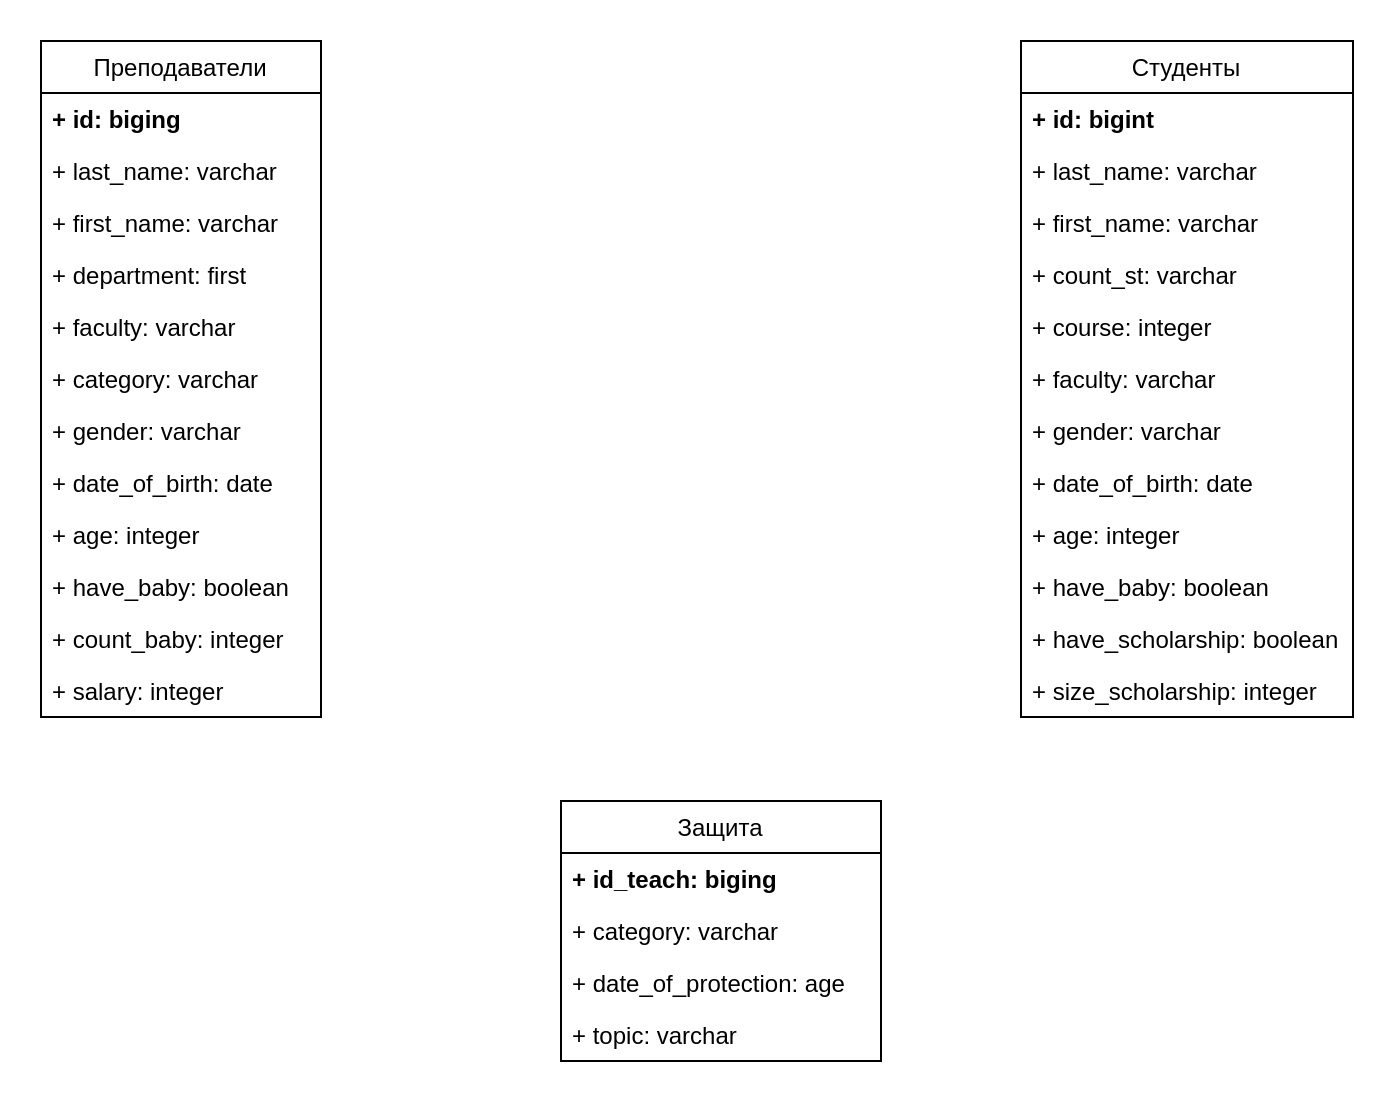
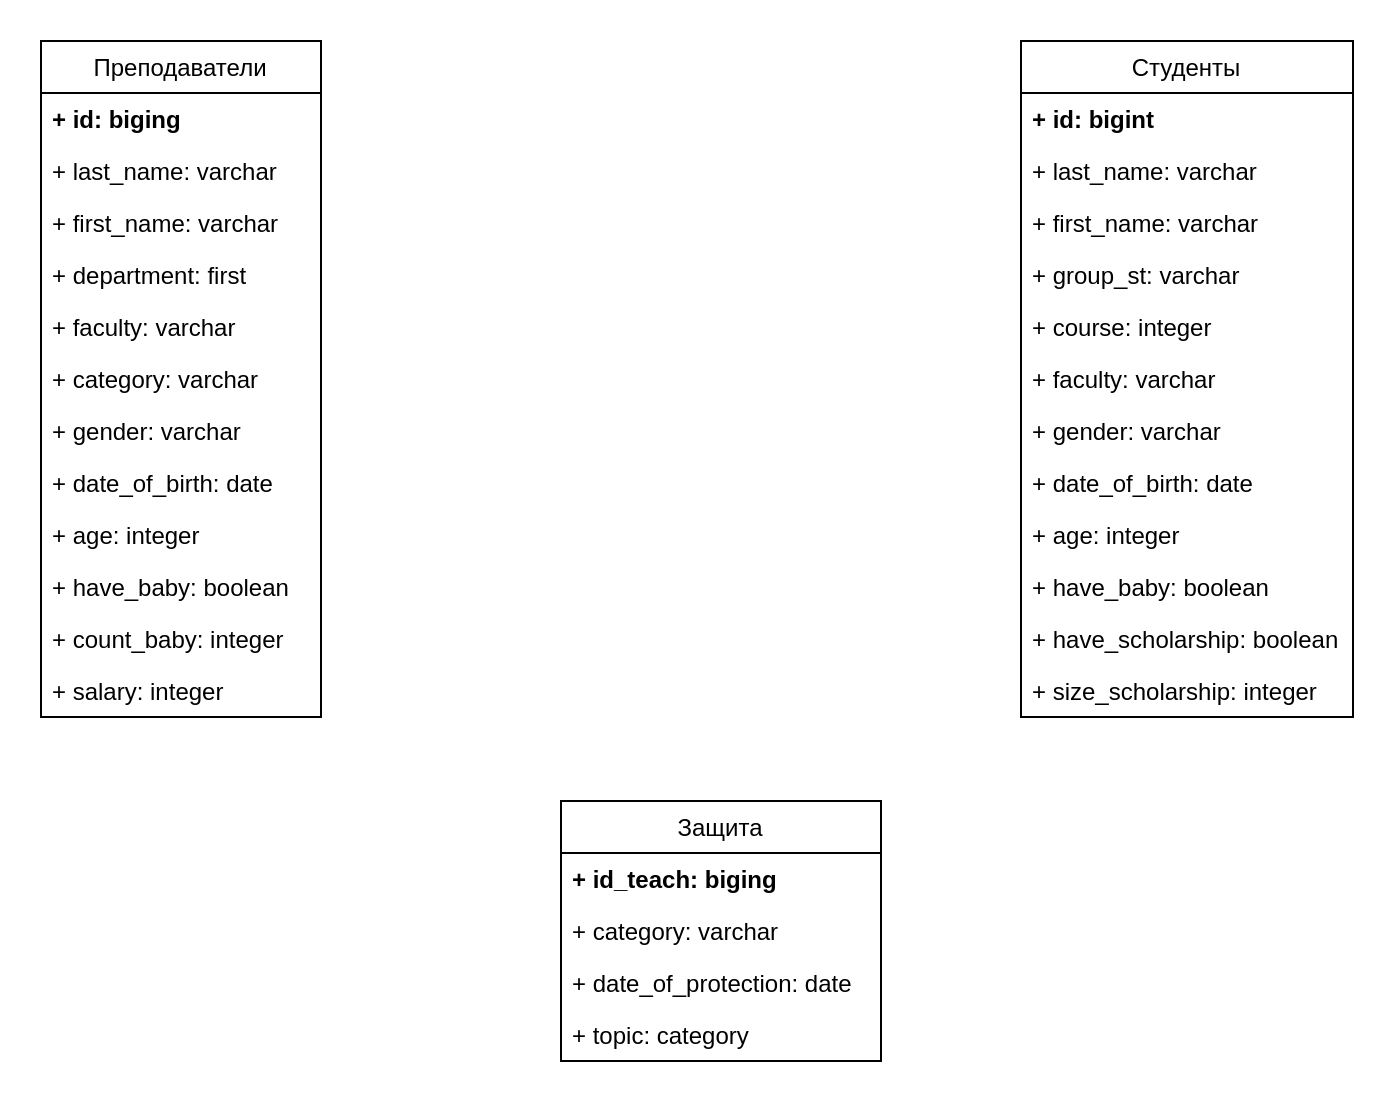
(1150, 276) -> (1150, 276)
(728, 984) -> (734, 984)
(667, 1036) -> (674, 1036)
